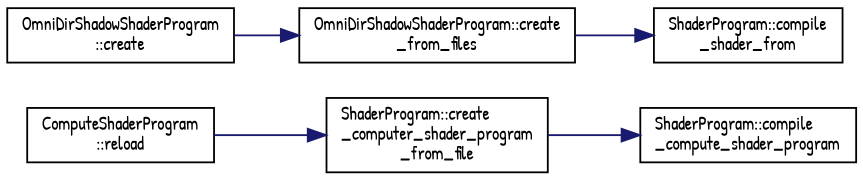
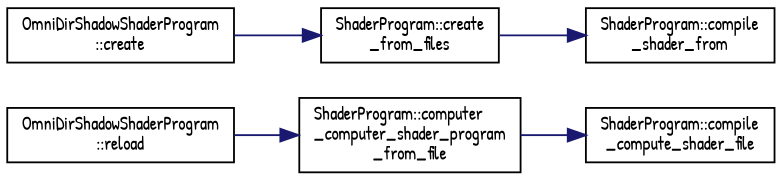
(437, 35) -> (410, 35)
(121, 135) -> (121, 135)
(437, 135) -> (410, 135)
(748, 135) -> (680, 135)
